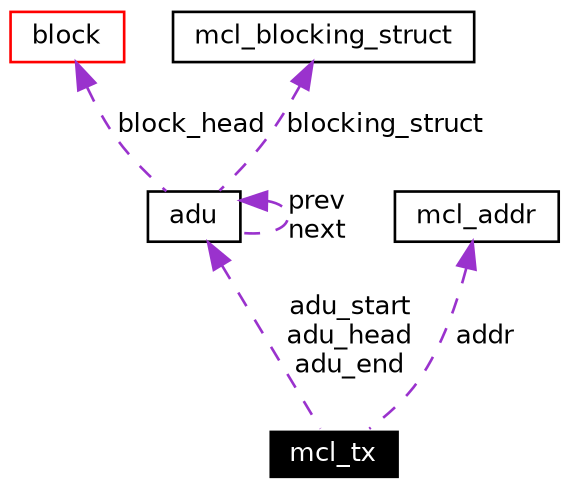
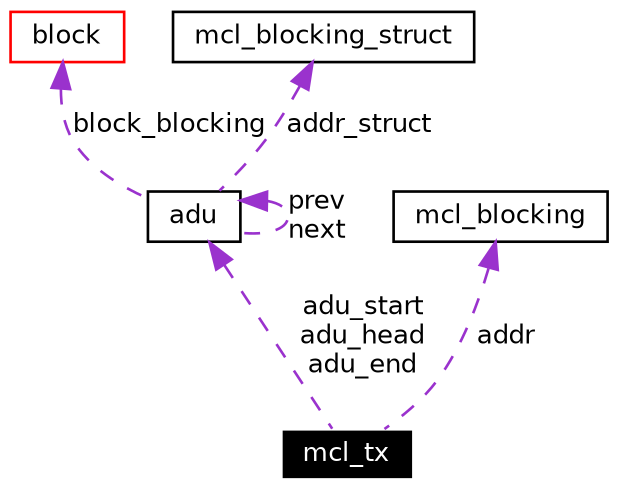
(192, 125) -> (169, 125)
(386, 125) -> (359, 125)
(477, 217) -> (501, 217)
